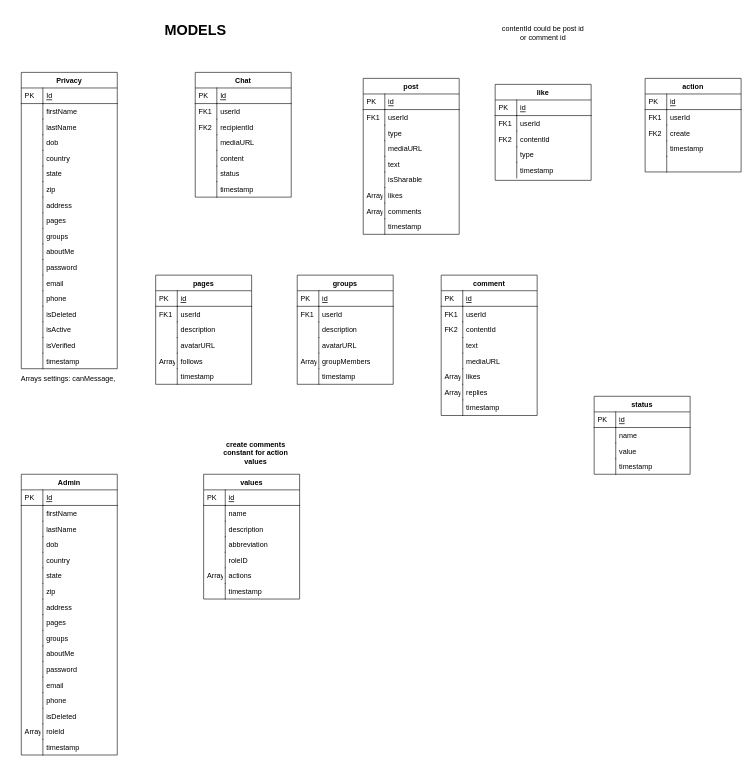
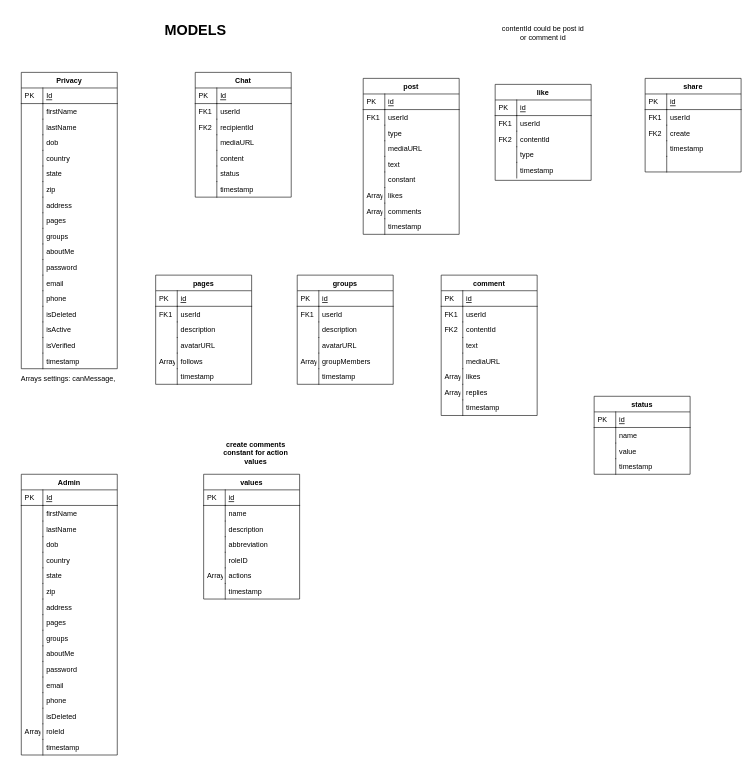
(693, 86) -> (693, 86)
(406, 180) -> (404, 180)
